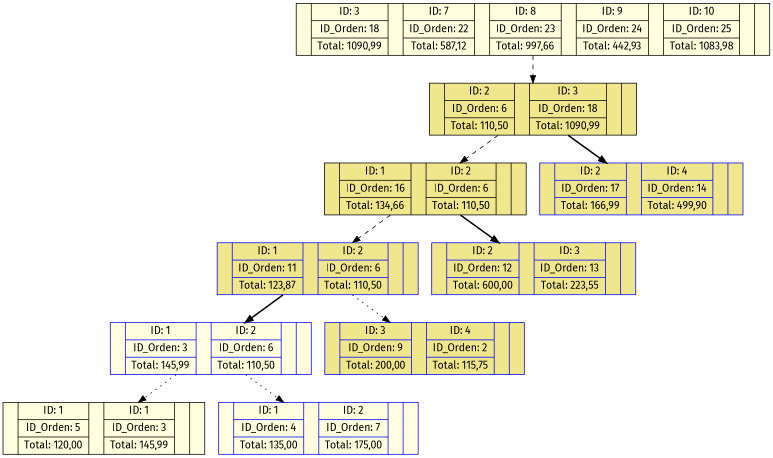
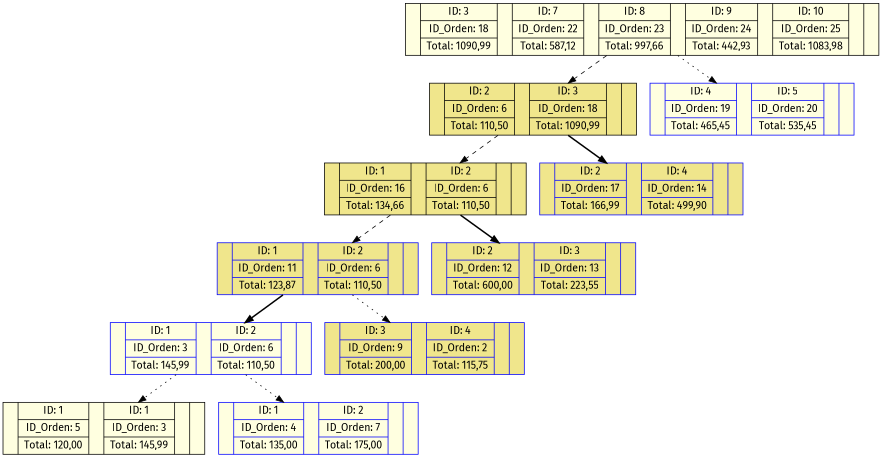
none -> (752, 109)
